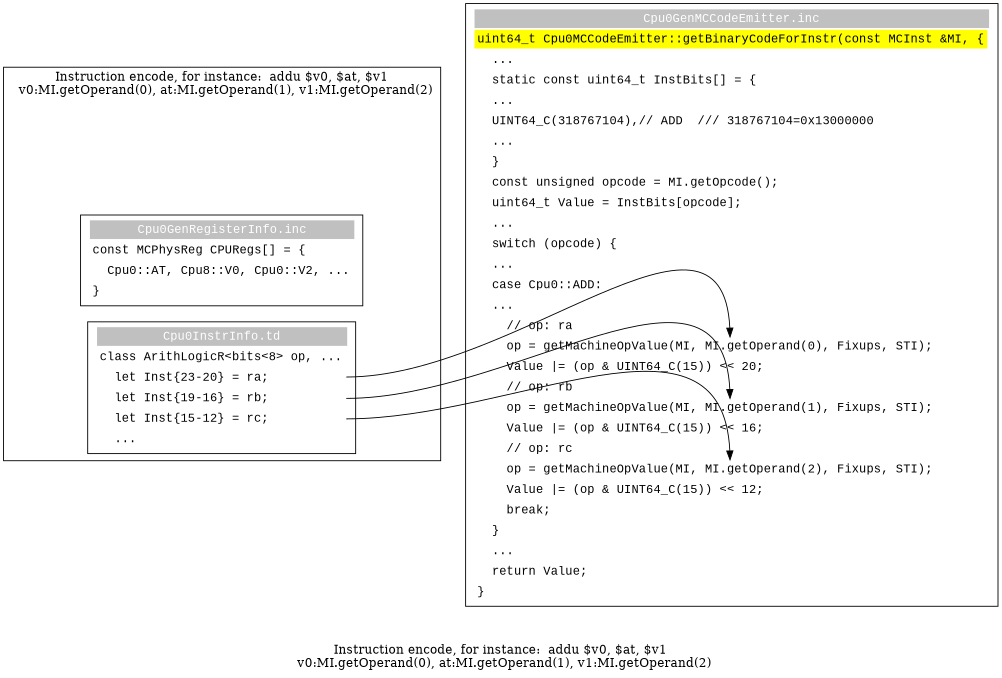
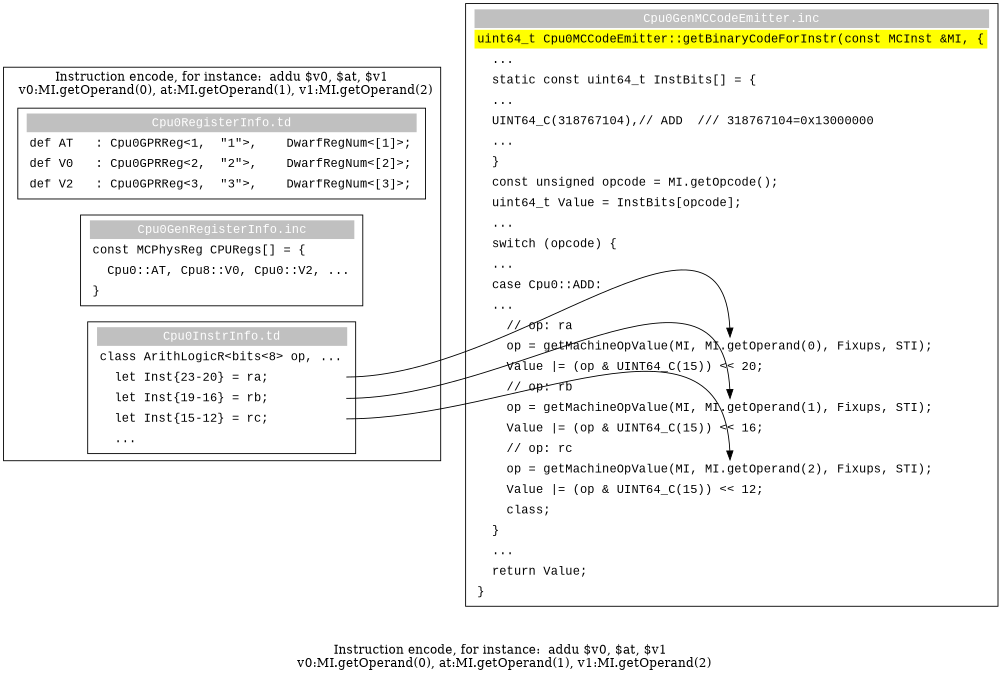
none -> (222, 154)
(514, 510) -> (514, 510)
